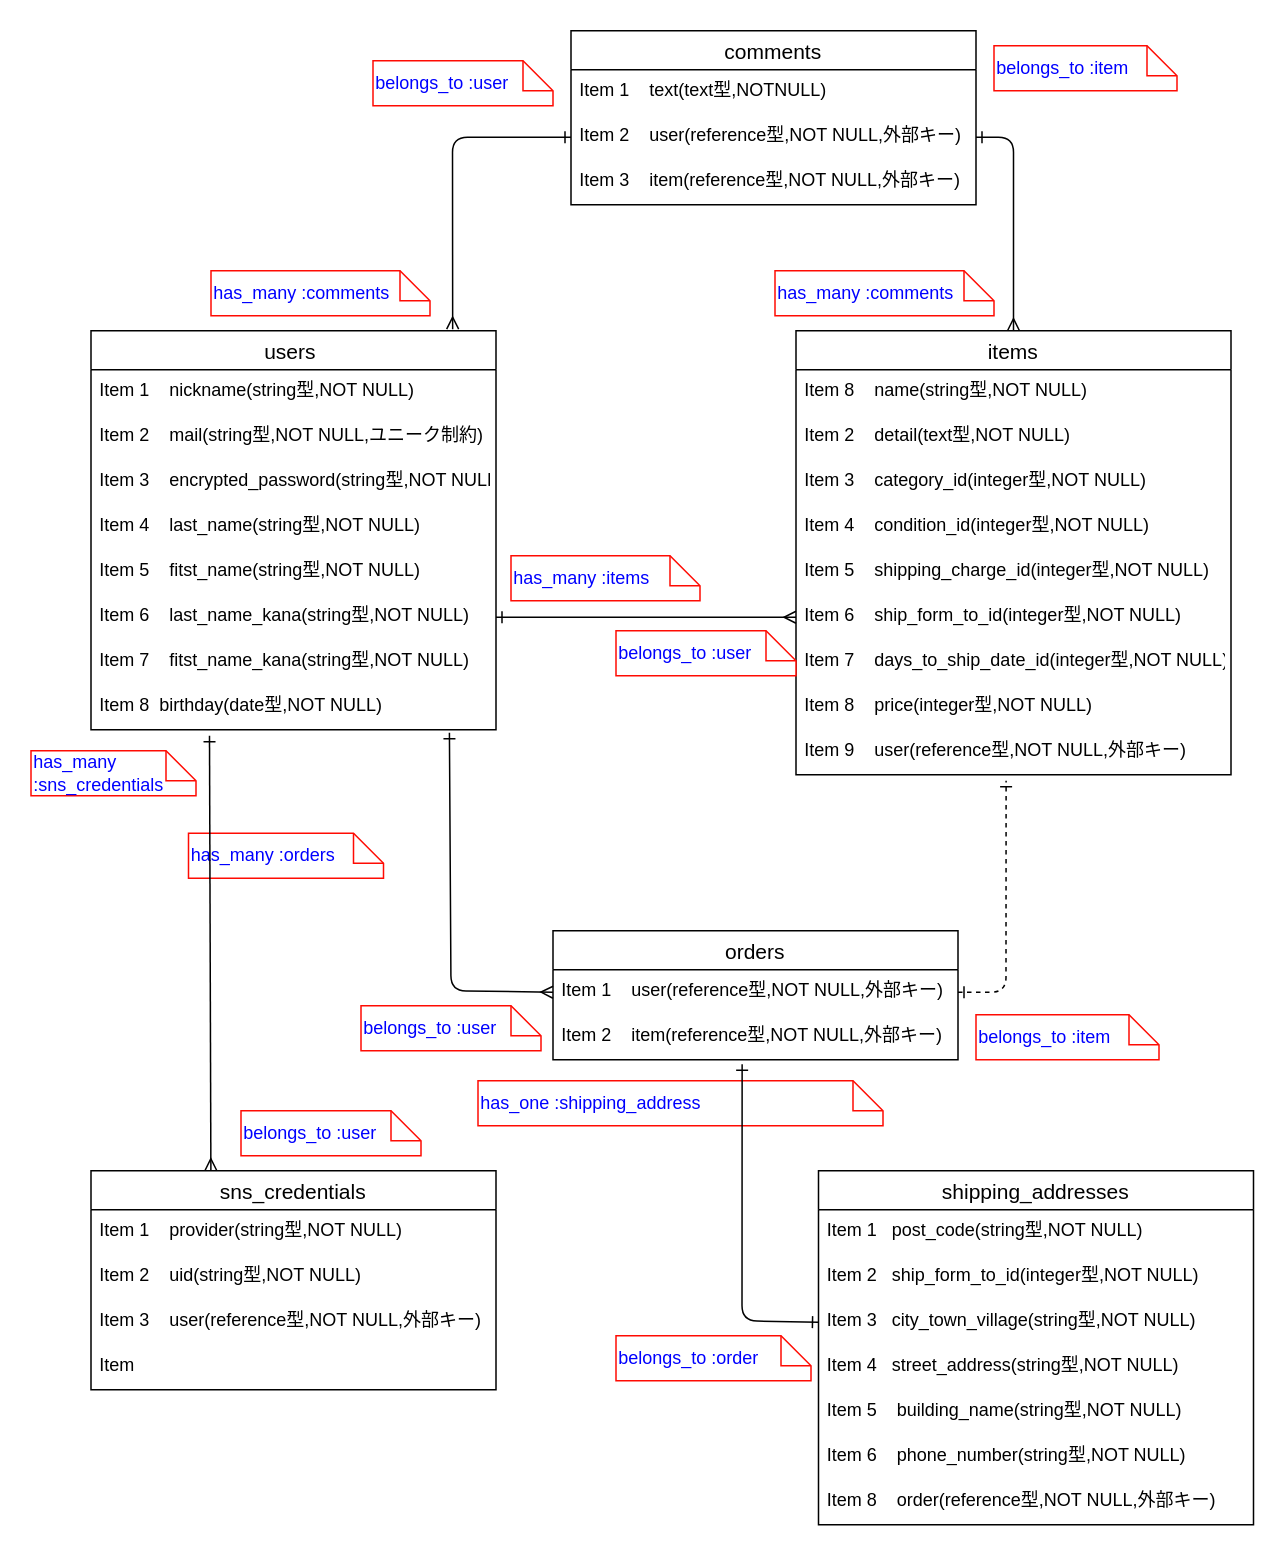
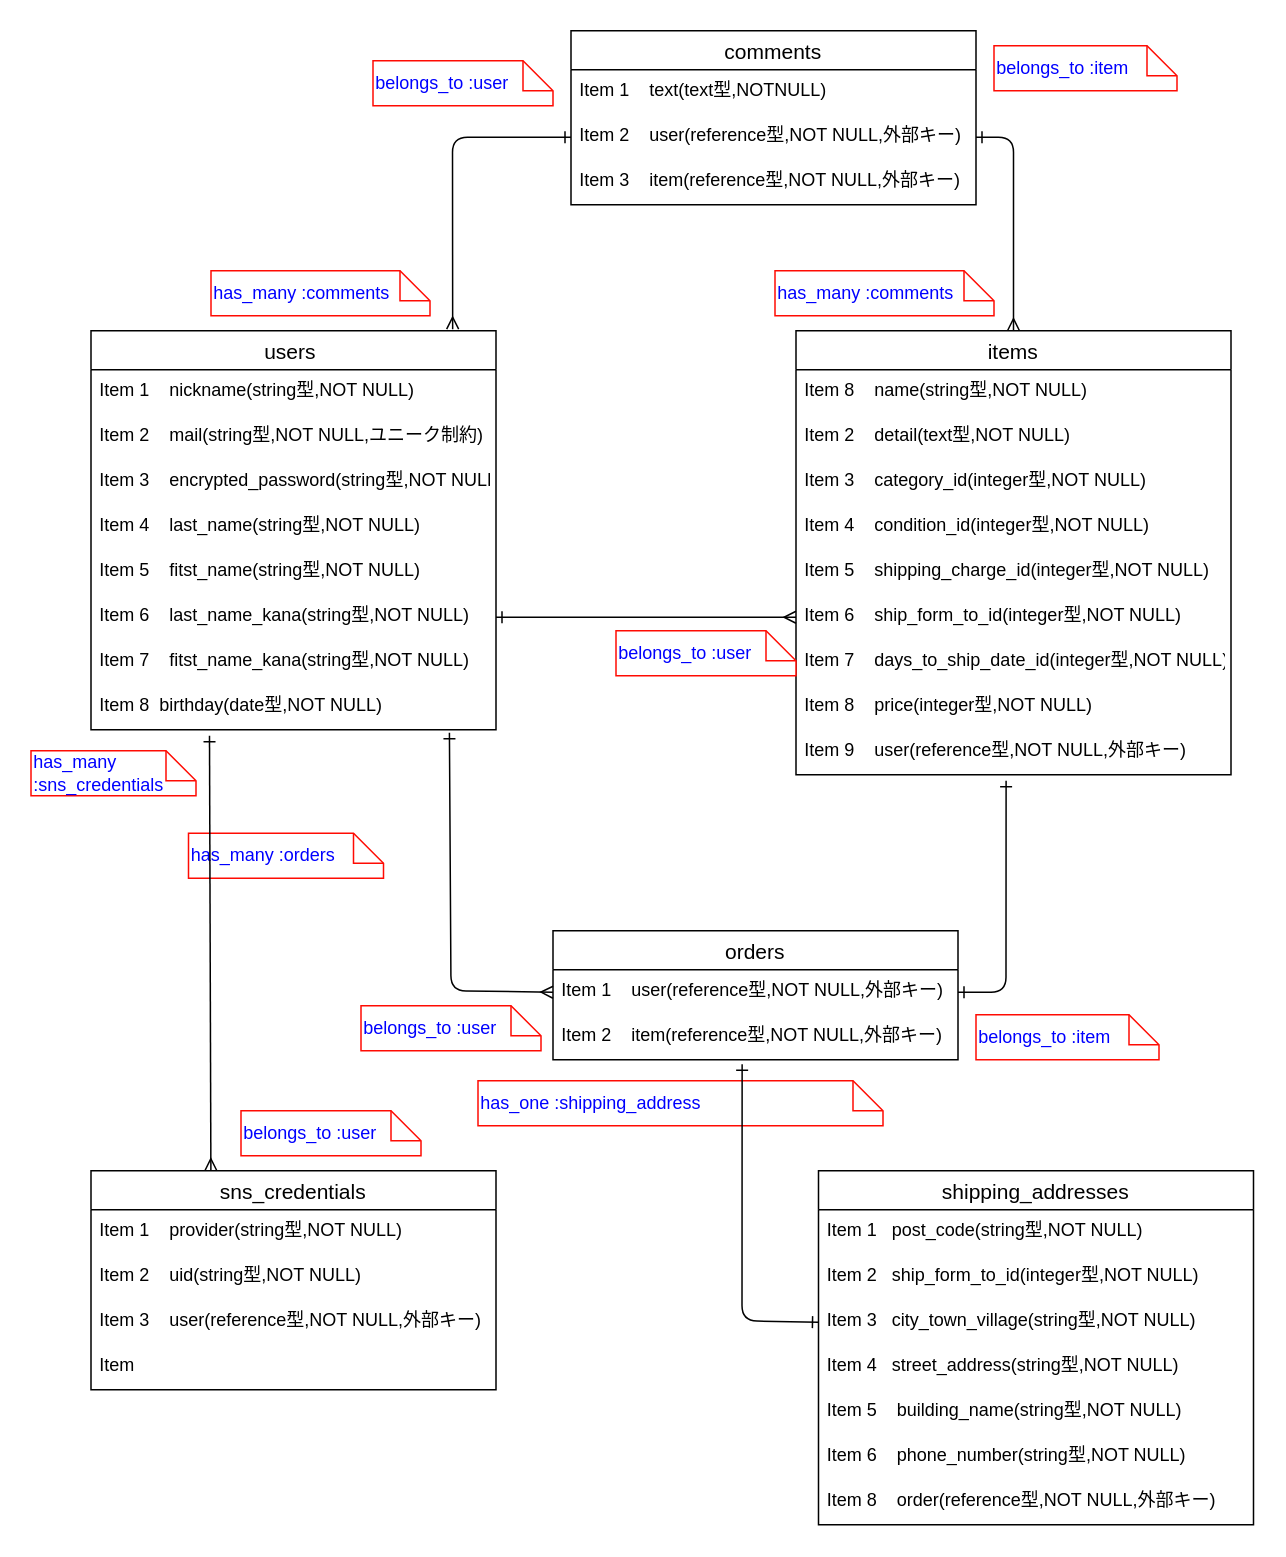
(605, 578) -> none
(1006, 903) -> (1006, 903)
(713, 1358) -> none
